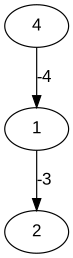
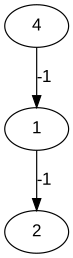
(44, 78) -> (44, 78)
(44, 180) -> (44, 180)
